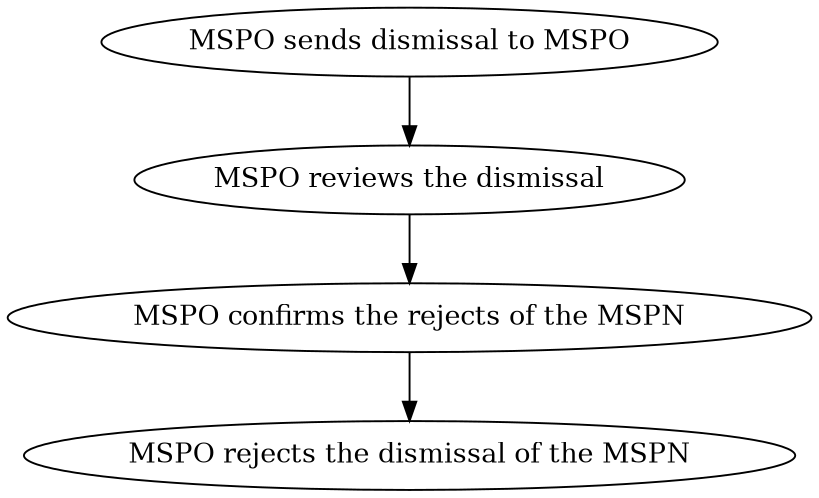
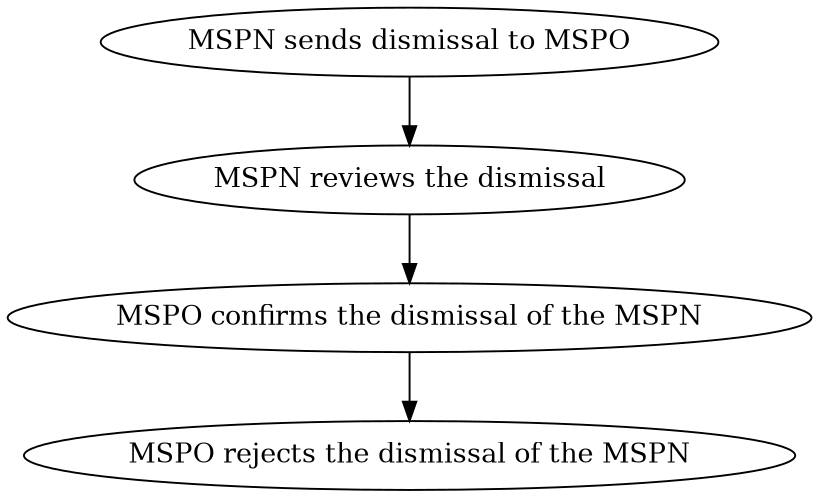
(410, 42) -> (410, 42)
(410, 180) -> (410, 180)
(410, 318) -> (410, 318)
